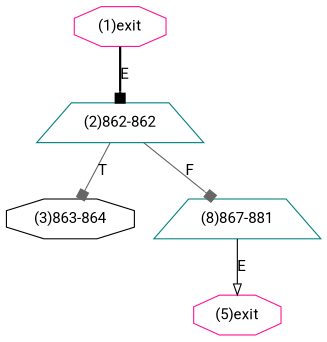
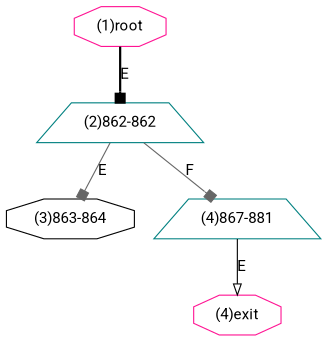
(120, 27) -> (120, 27)
(103, 171) -> (103, 171)
(237, 219) -> (237, 219)
(237, 315) -> (237, 315)
